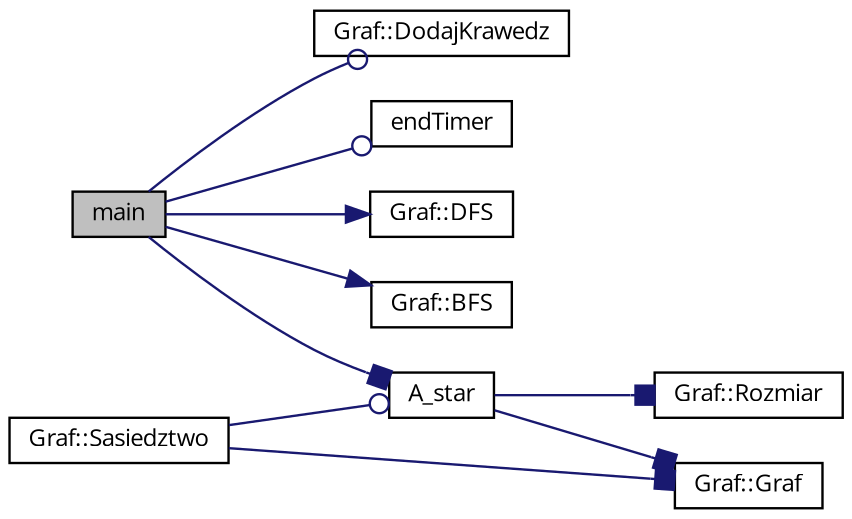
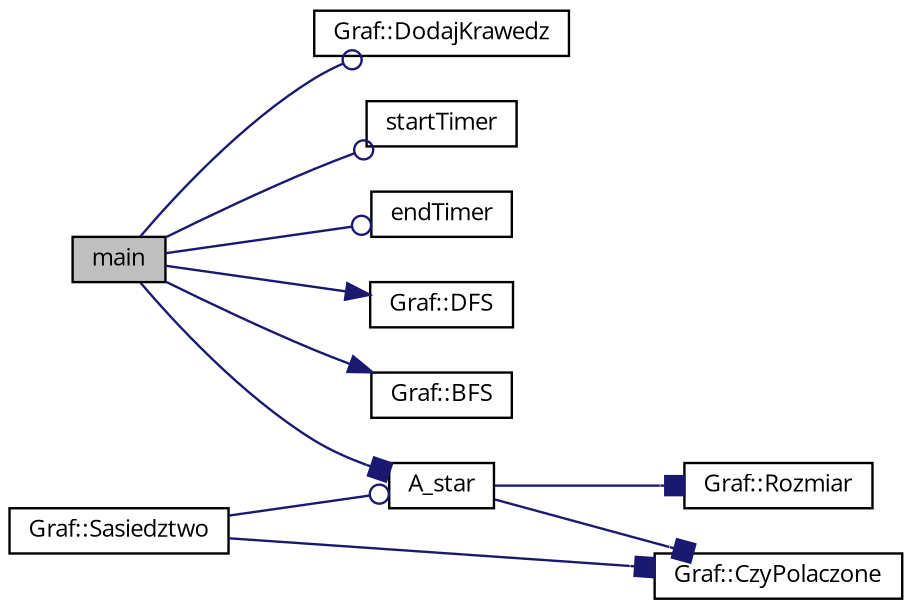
none -> (442, 124)
(749, 486) -> (778, 576)
